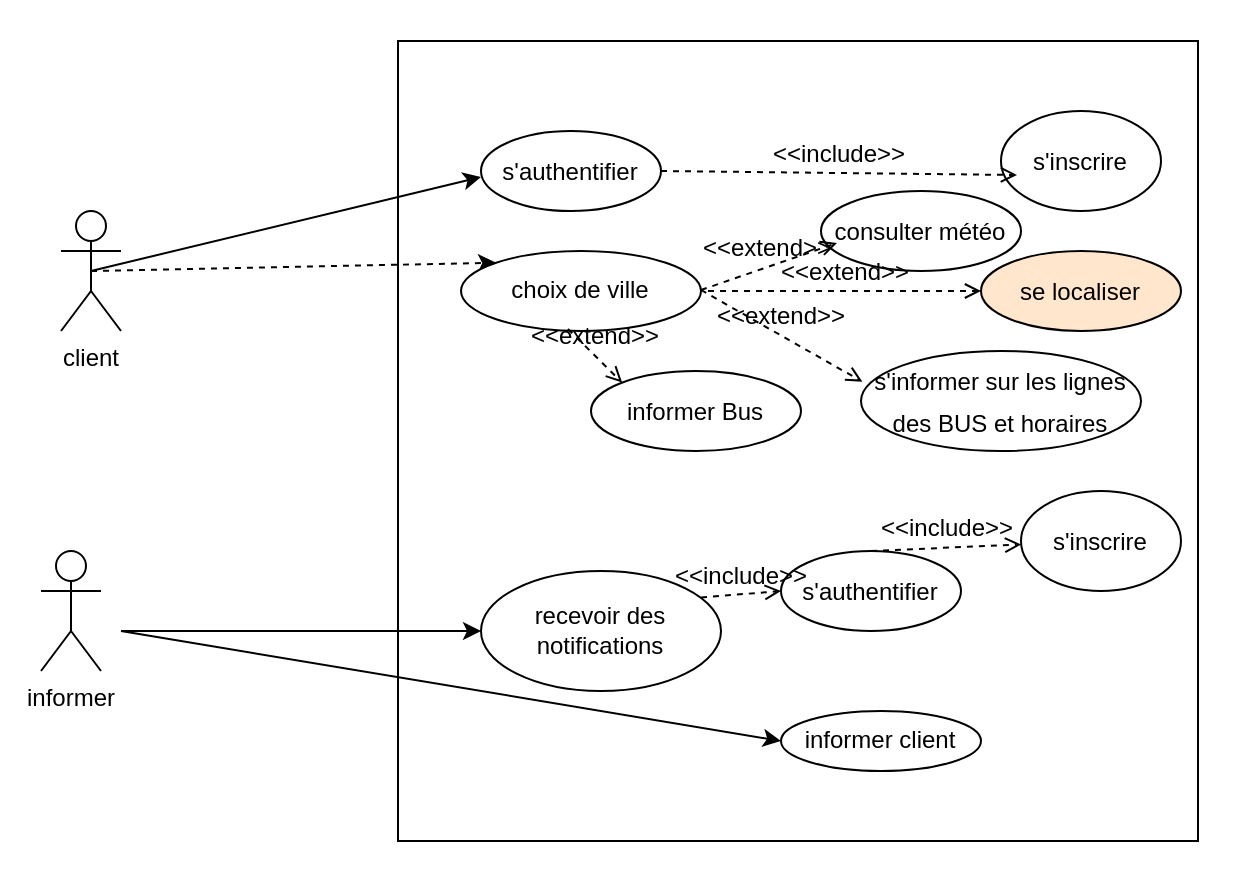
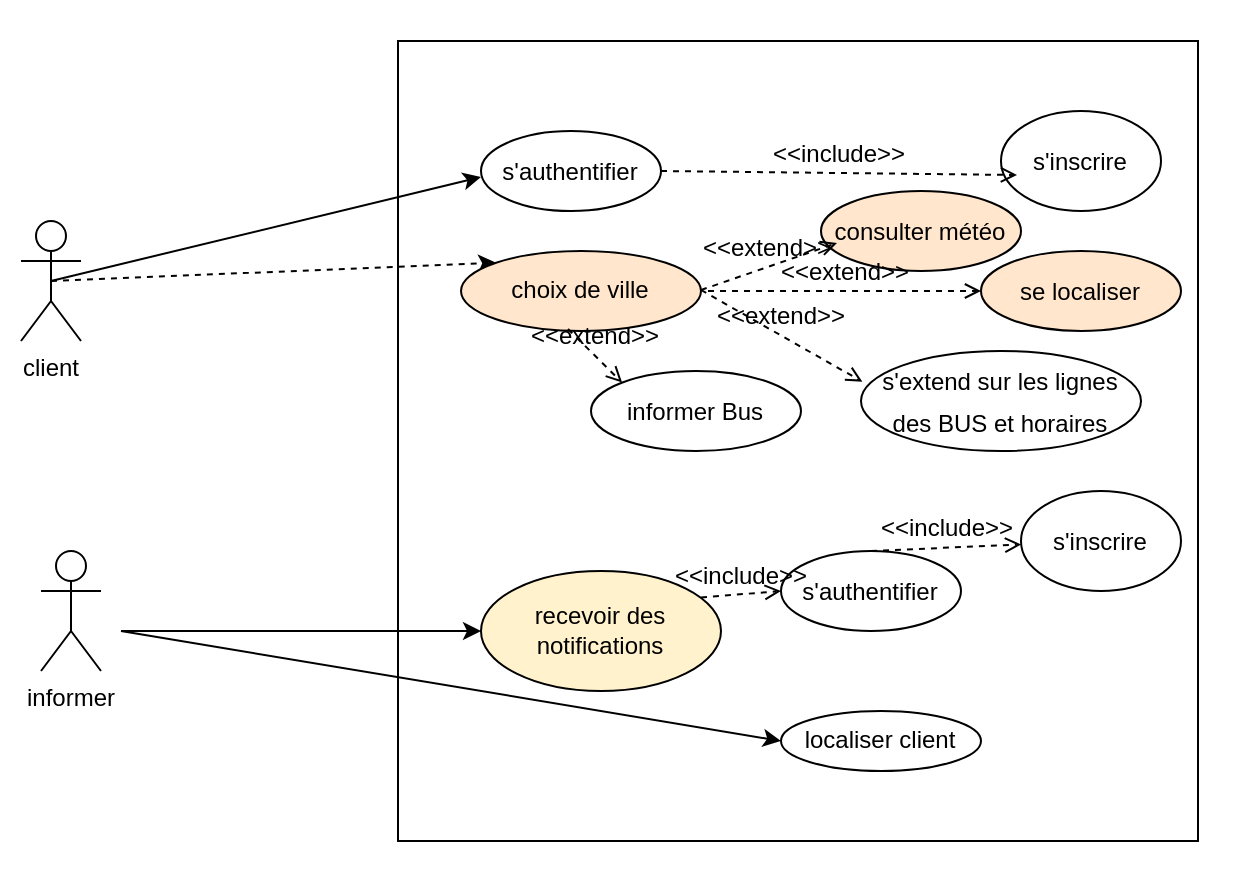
(921, 231) -> (921, 231)
(91, 271) -> (51, 281)
(581, 291) -> (581, 291)
(1001, 401) -> (1001, 401)
(601, 631) -> (601, 631)
(881, 741) -> (881, 741)
